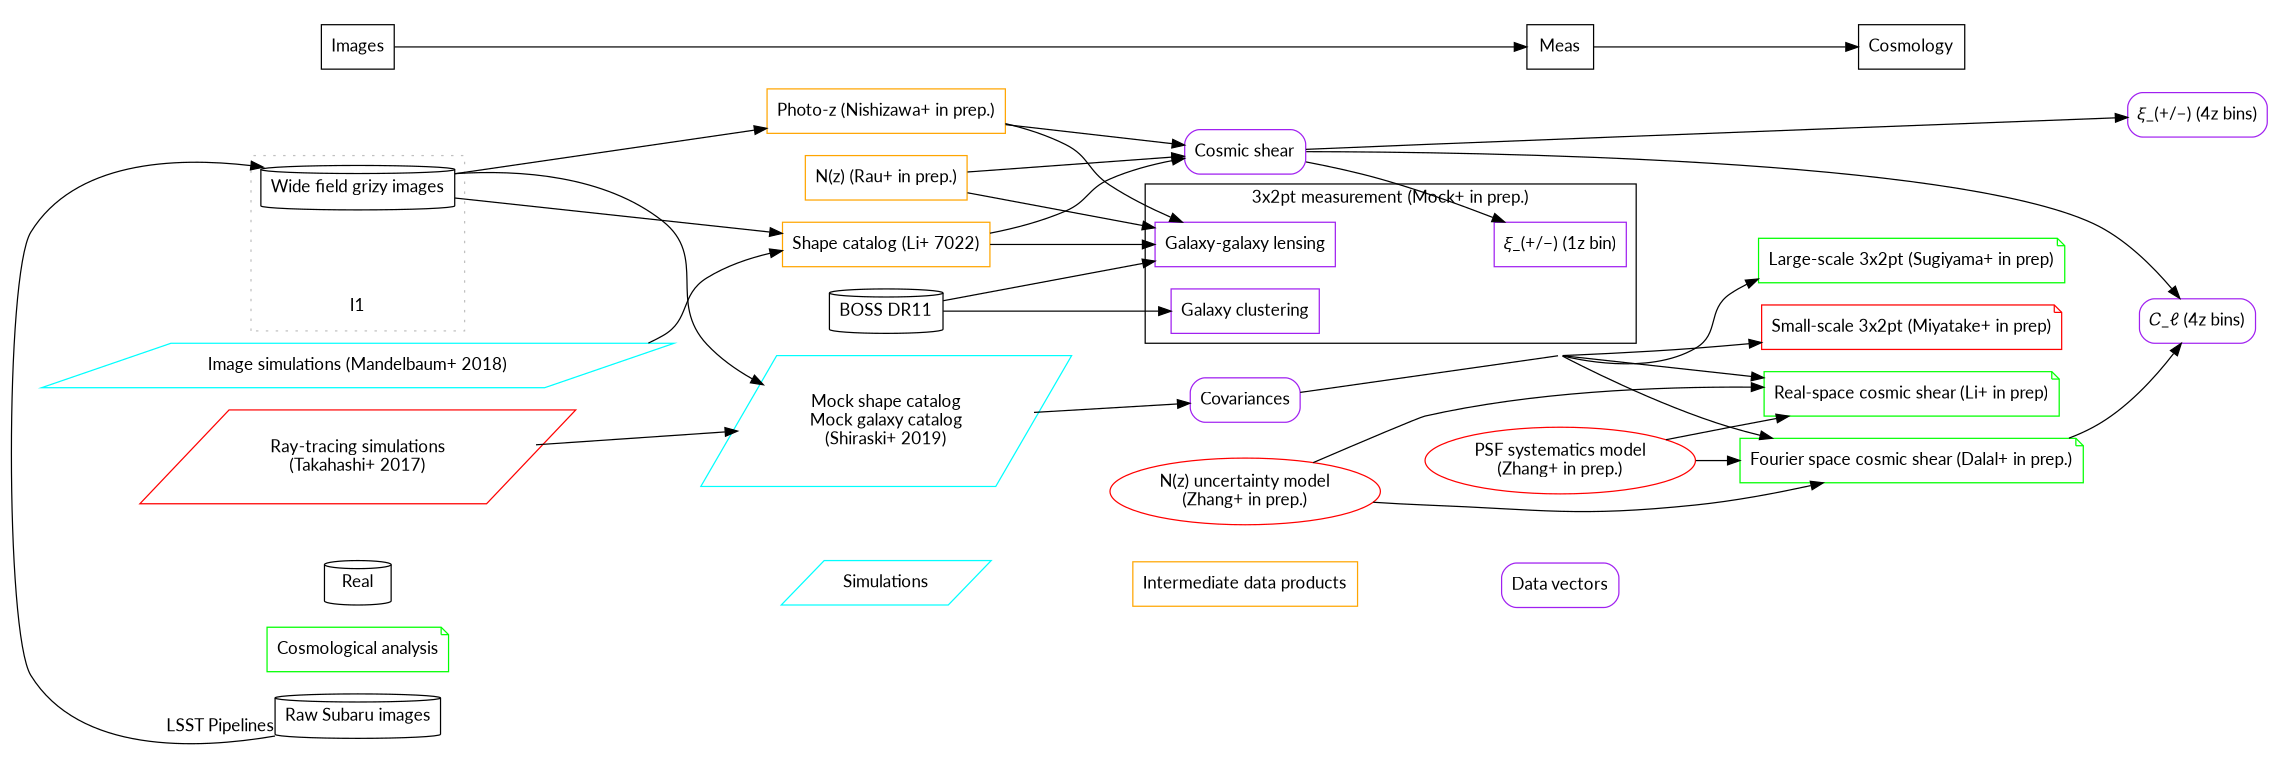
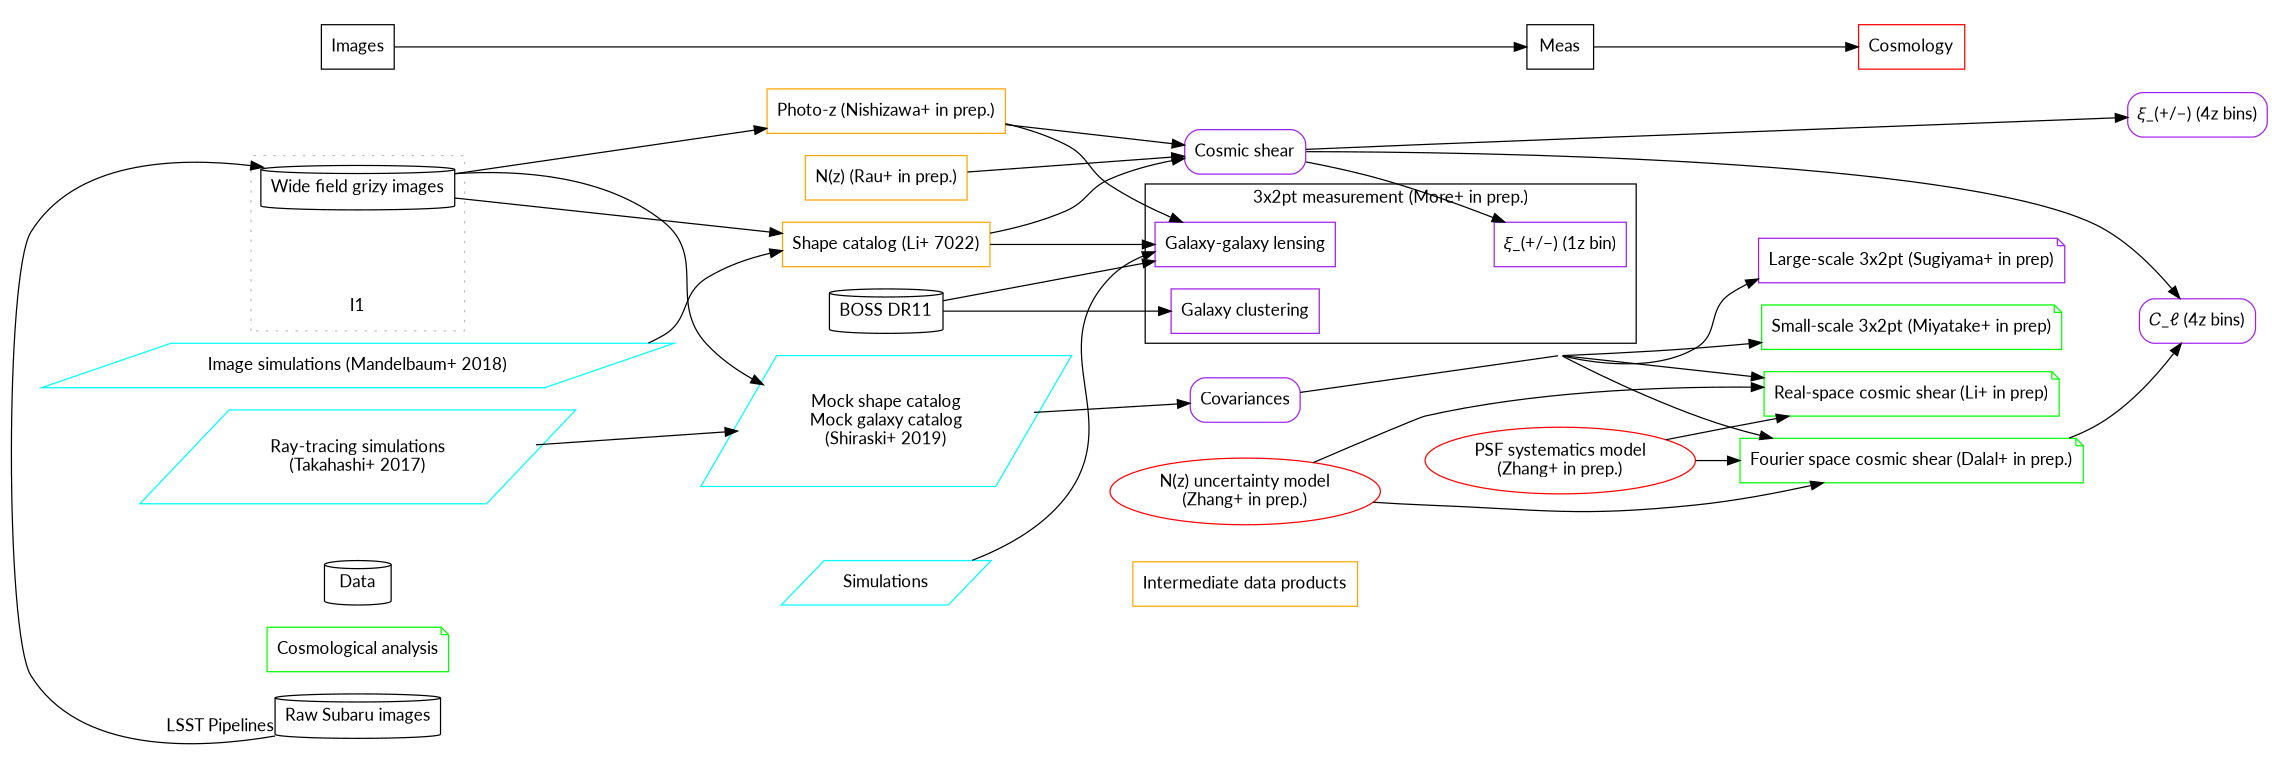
(1912, 47) -> (1912, 47)
(1391, 198) -> (1391, 198)
(1051, 208) -> (1088, 423)
(1912, 261) -> (1912, 261)
(1912, 327) -> (1912, 327)
(358, 457) -> (358, 457)
(358, 583) -> (358, 583)
(1560, 585) -> none
